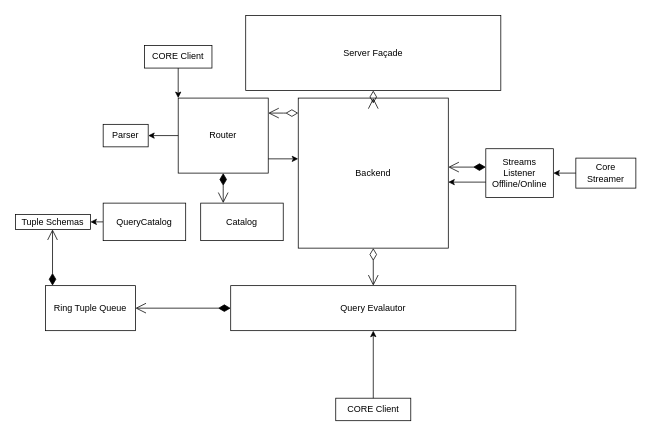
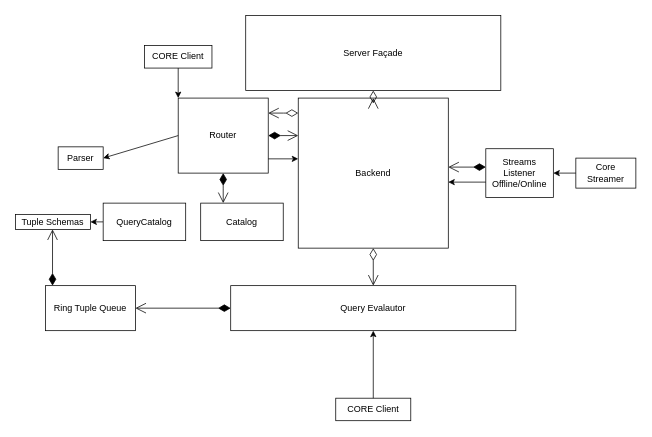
(126, 135) -> (81, 158)
none -> (288, 135)
